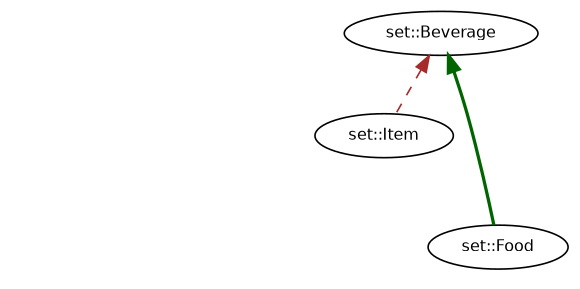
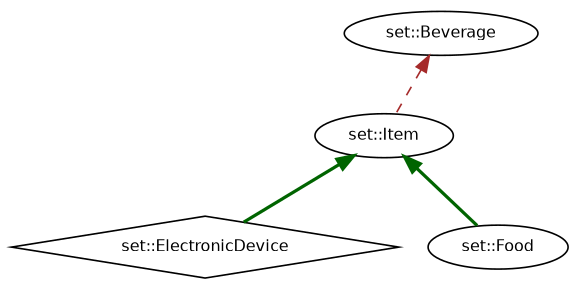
(476, 148) -> (447, 197)
none -> (205, 247)
